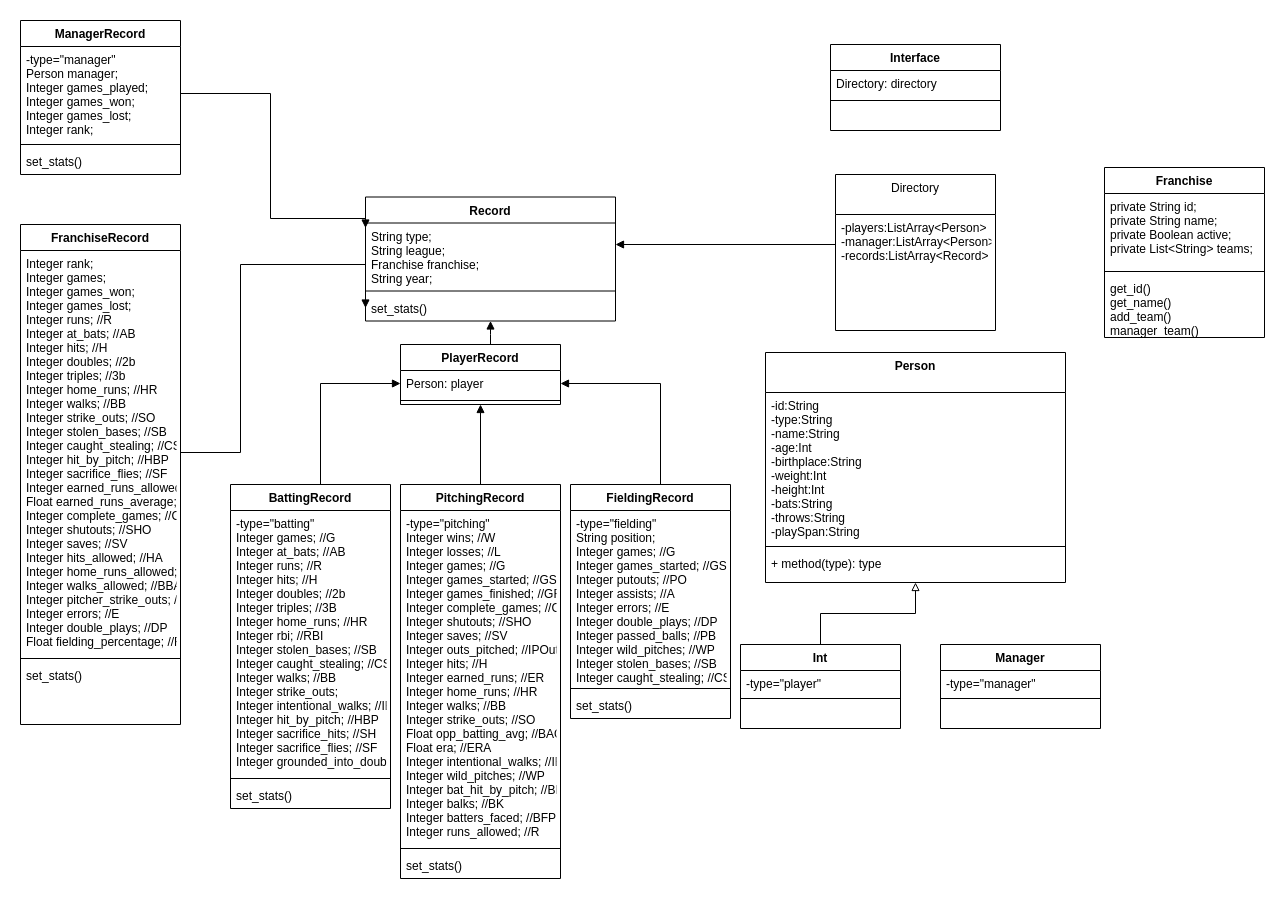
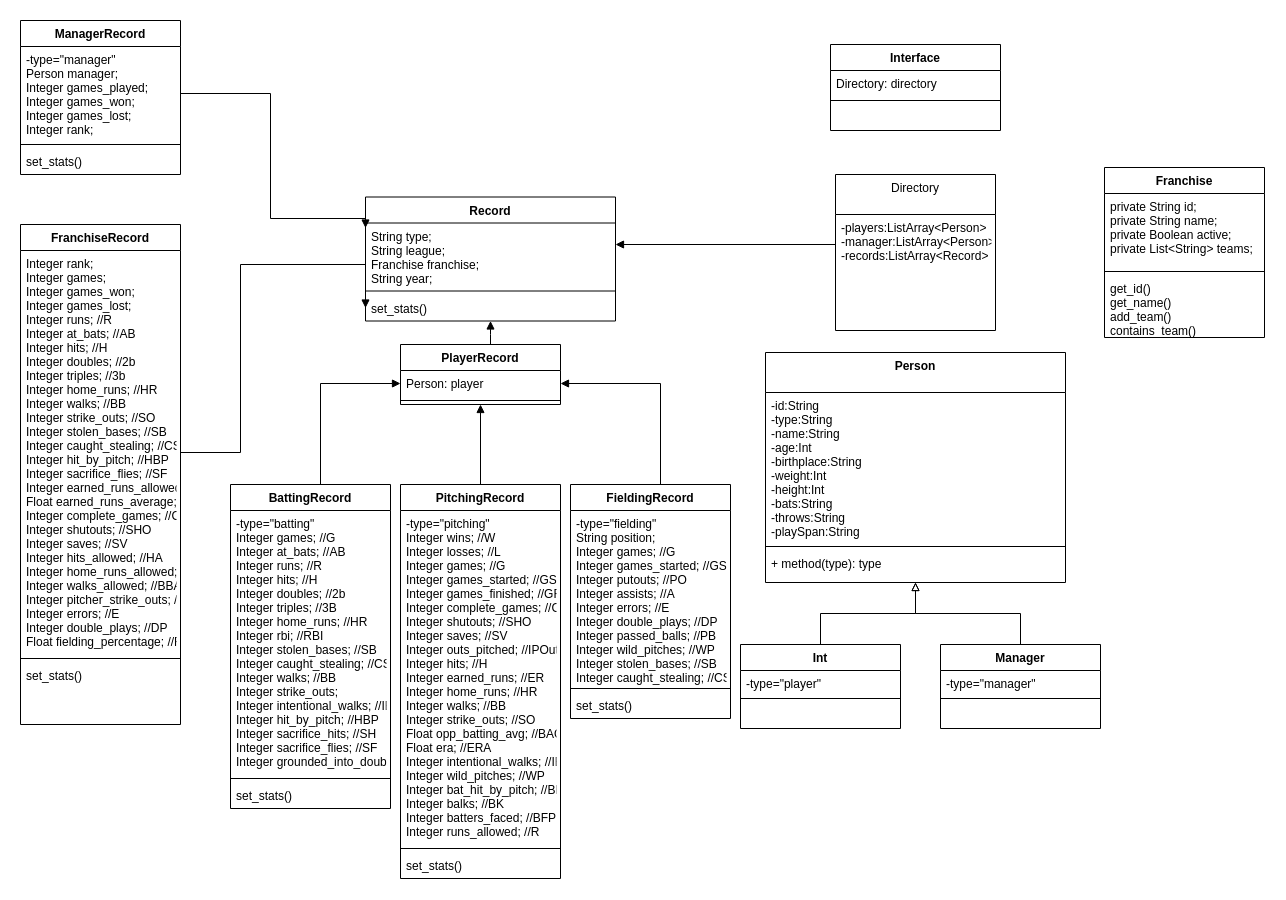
(1135, 289) -> (1135, 289)
none -> (984, 614)
